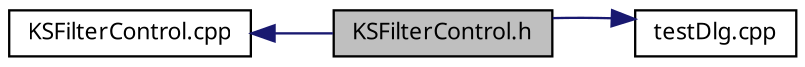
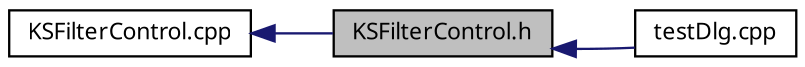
(582, 18) -> (606, 49)
